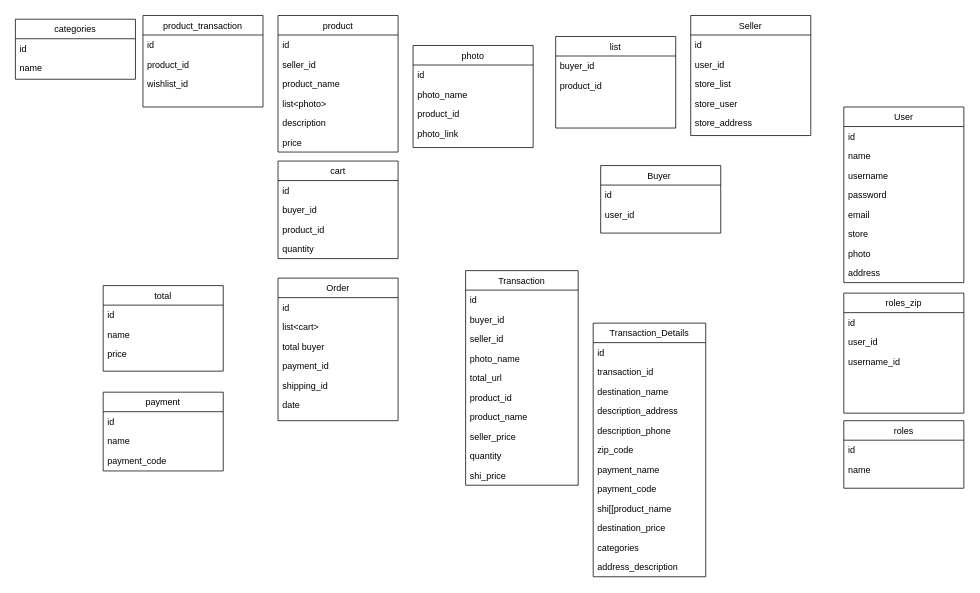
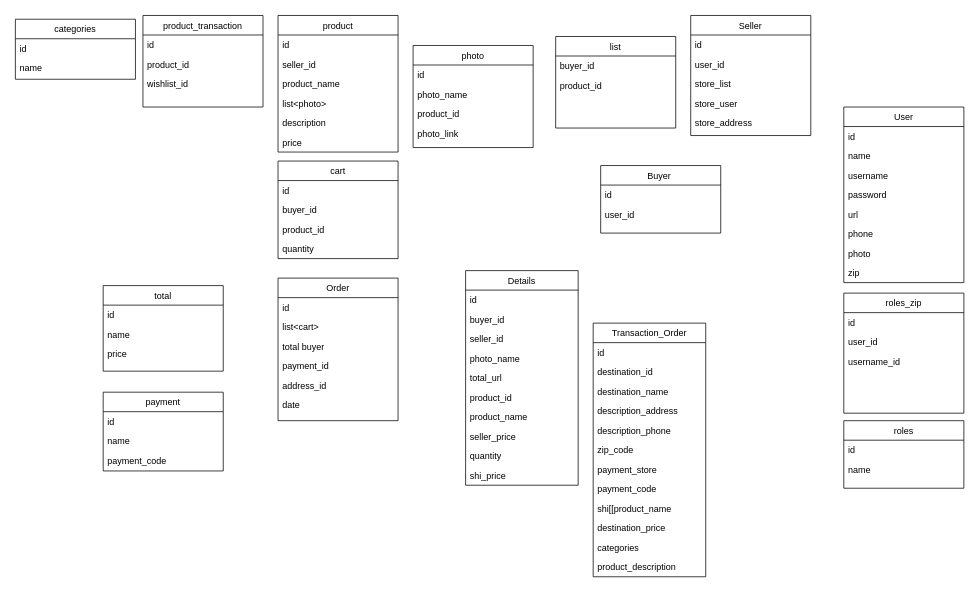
(858, 215) -> (854, 215)
(860, 234) -> (860, 234)
(865, 273) -> (854, 273)
(521, 281) -> (521, 281)
(649, 333) -> (649, 333)
(630, 372) -> (629, 372)
(306, 386) -> (306, 386)
(627, 470) -> (630, 470)
(643, 567) -> (643, 567)
